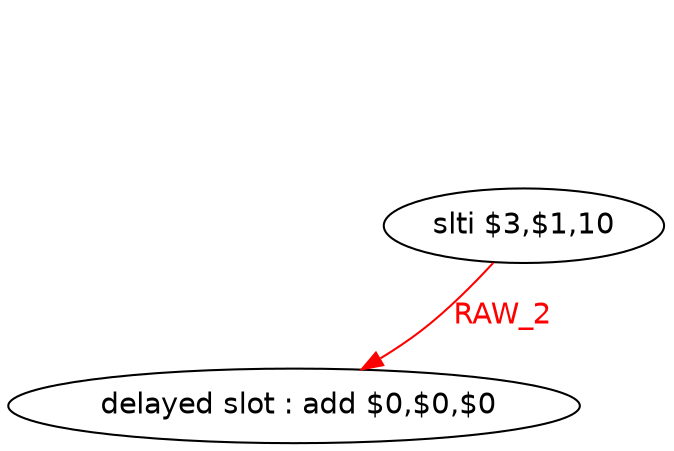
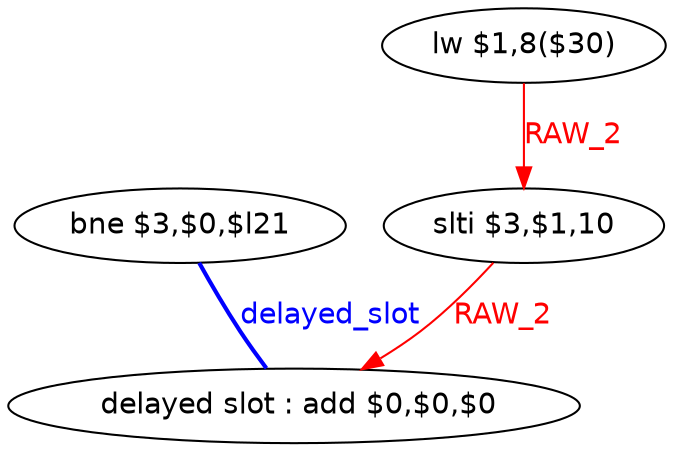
none -> (524, 46)
none -> (180, 226)
